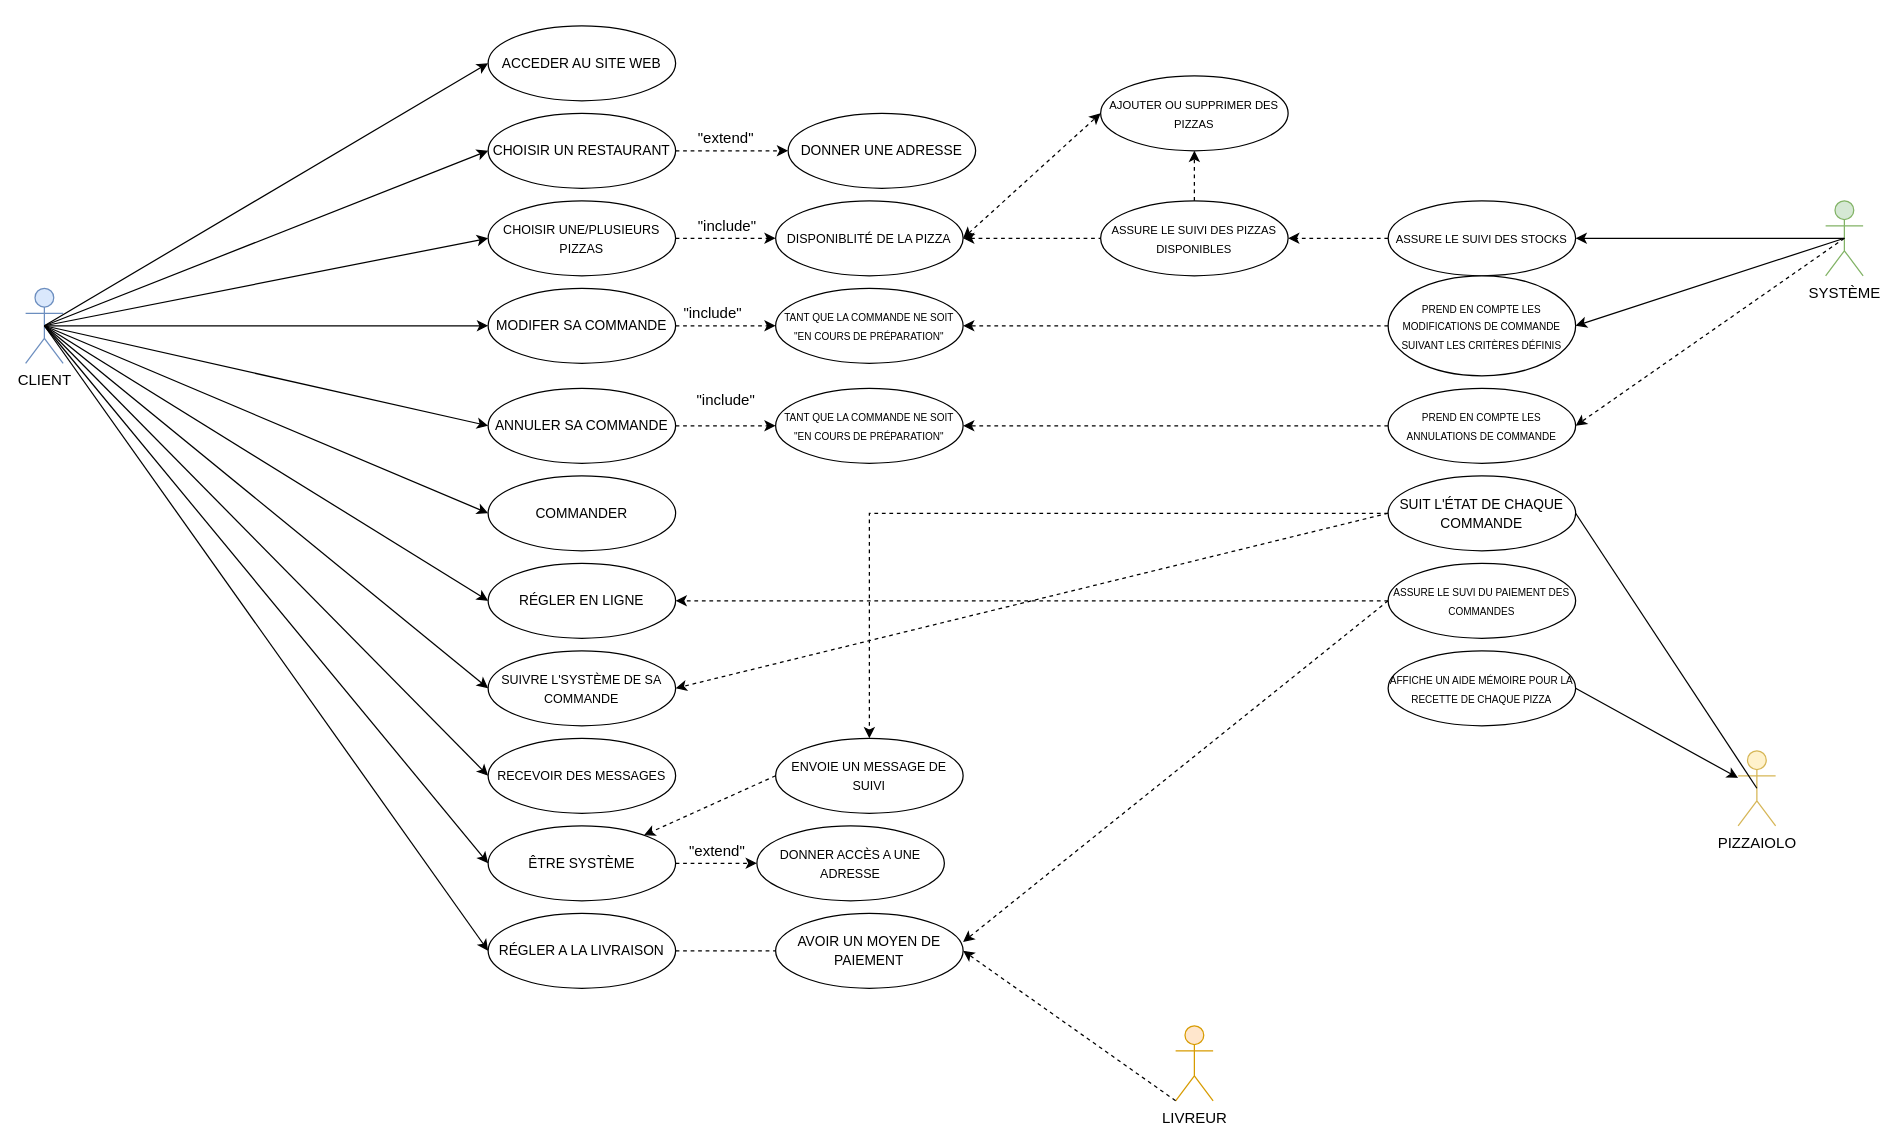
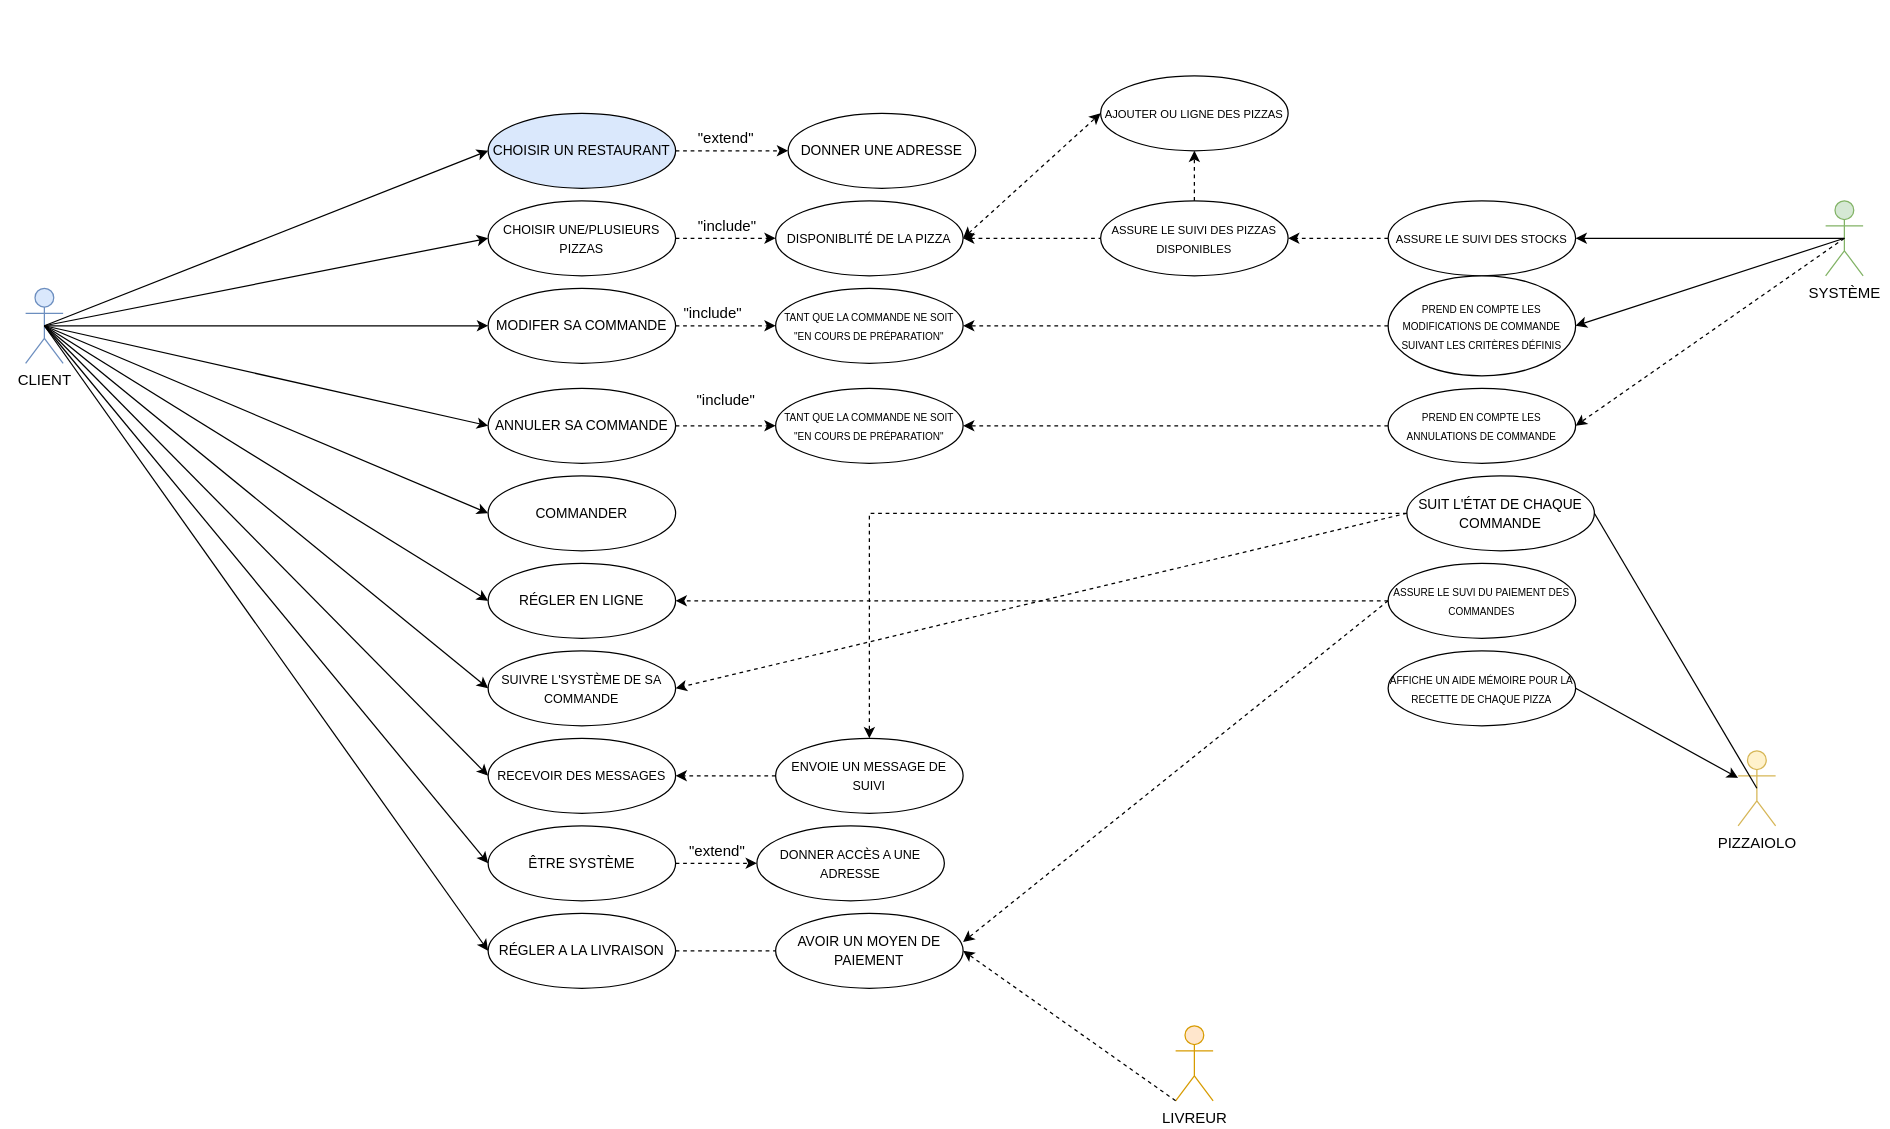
(582, 63) -> none
(1194, 113) -> (1194, 113)
(582, 151) -> (582, 151)
(273, 191) -> none
(1482, 513) -> (1501, 513)
(713, 804) -> (730, 776)
